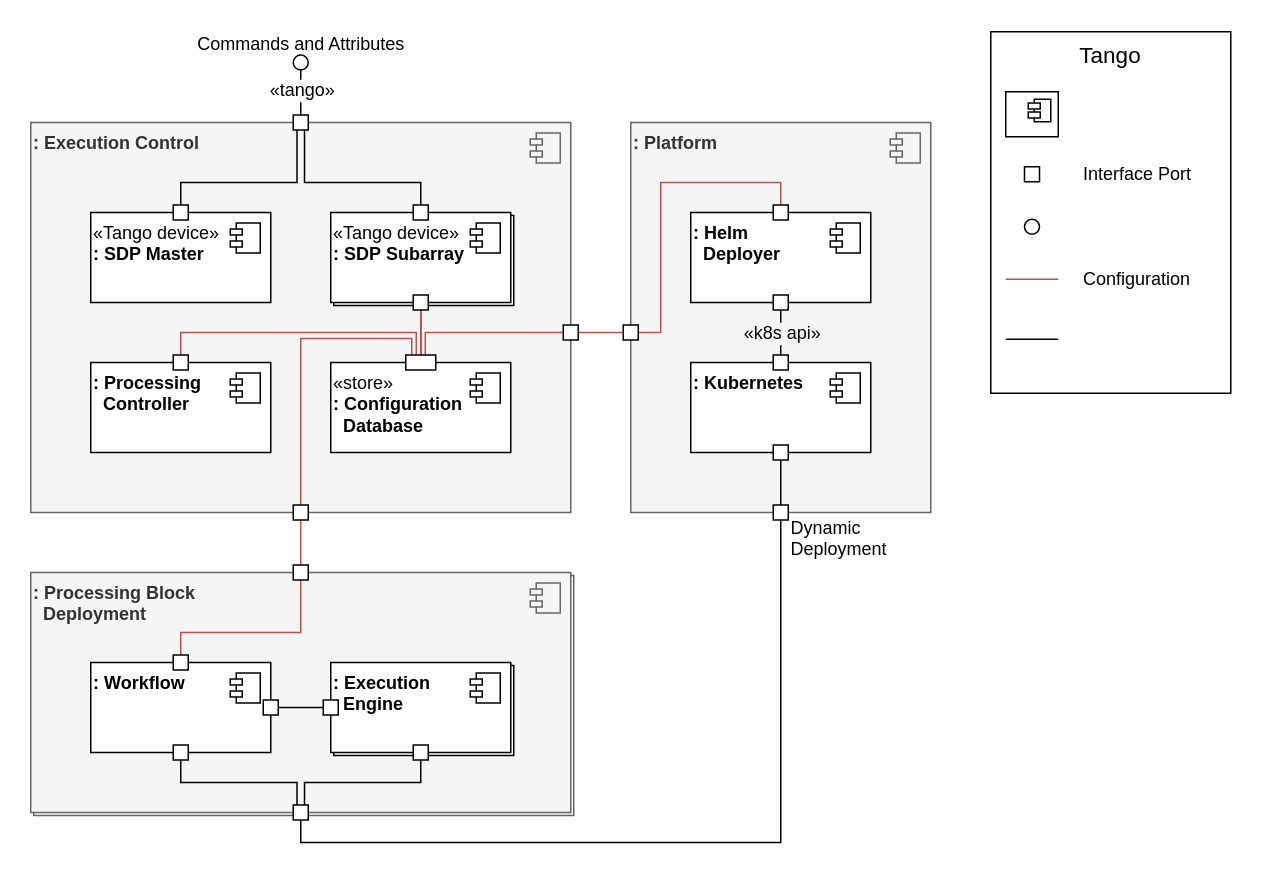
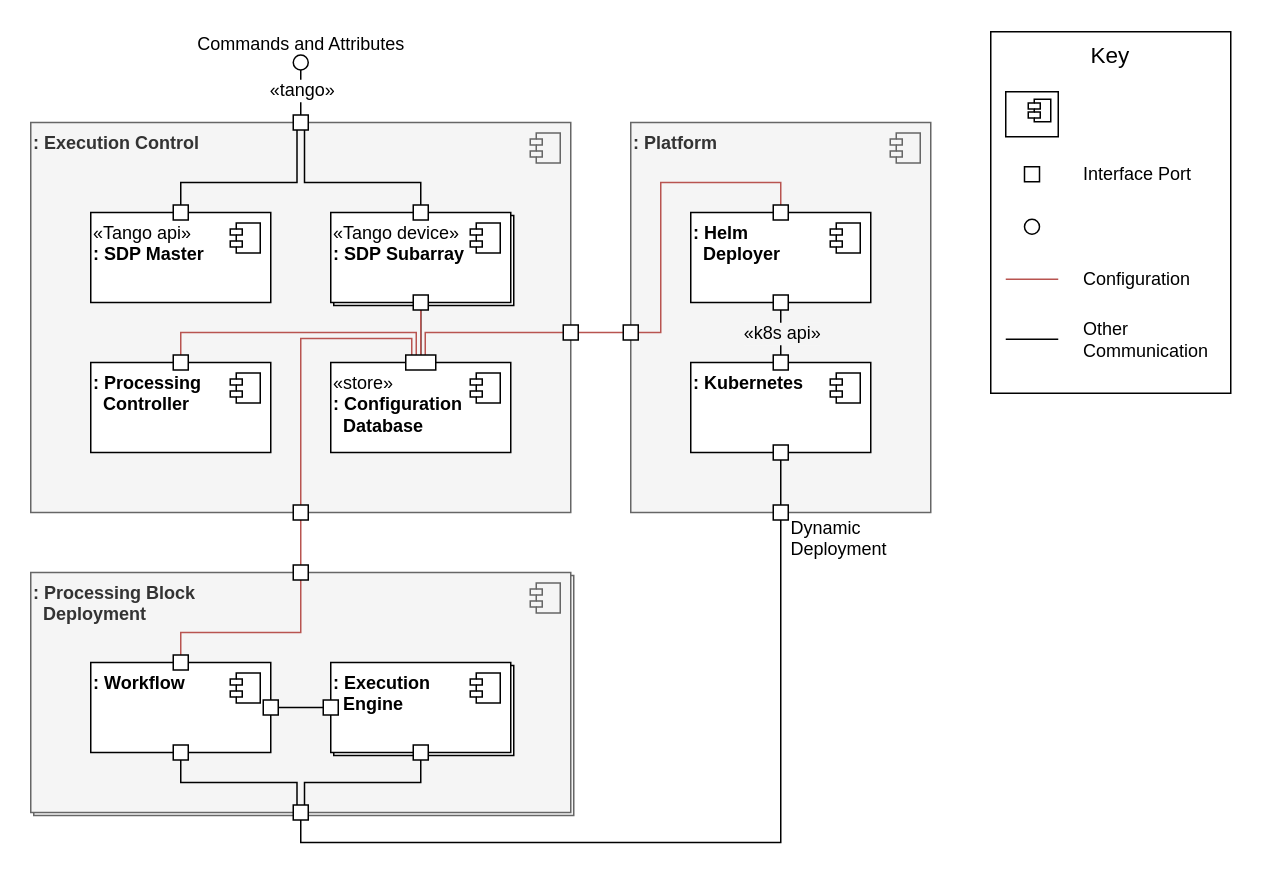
(1111, 54) -> (1111, 54)
(160, 244) -> (147, 244)
none -> (1156, 339)
